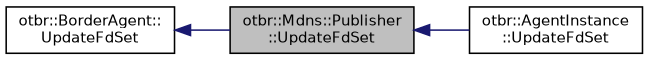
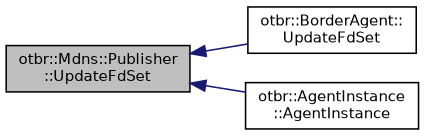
(210, 30) -> (227, 47)
(556, 30) -> (332, 106)
